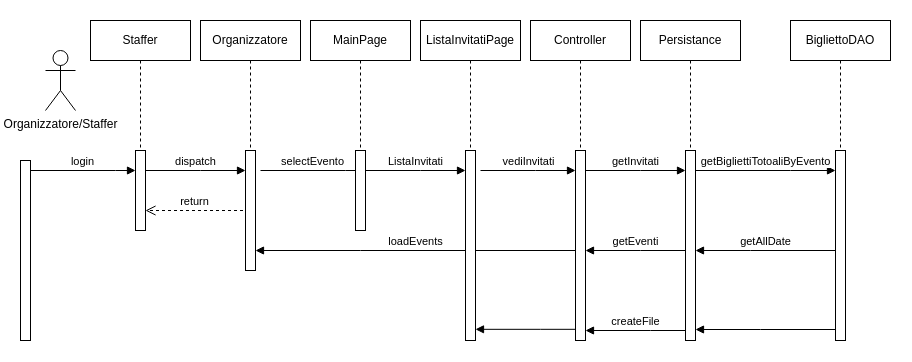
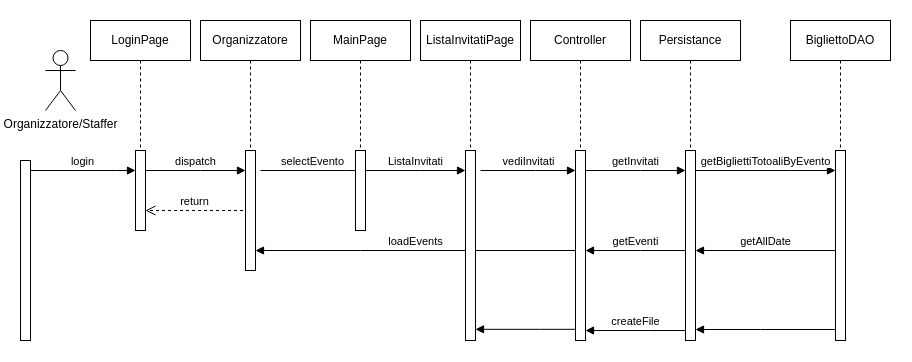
(141, 41) -> (141, 41)
